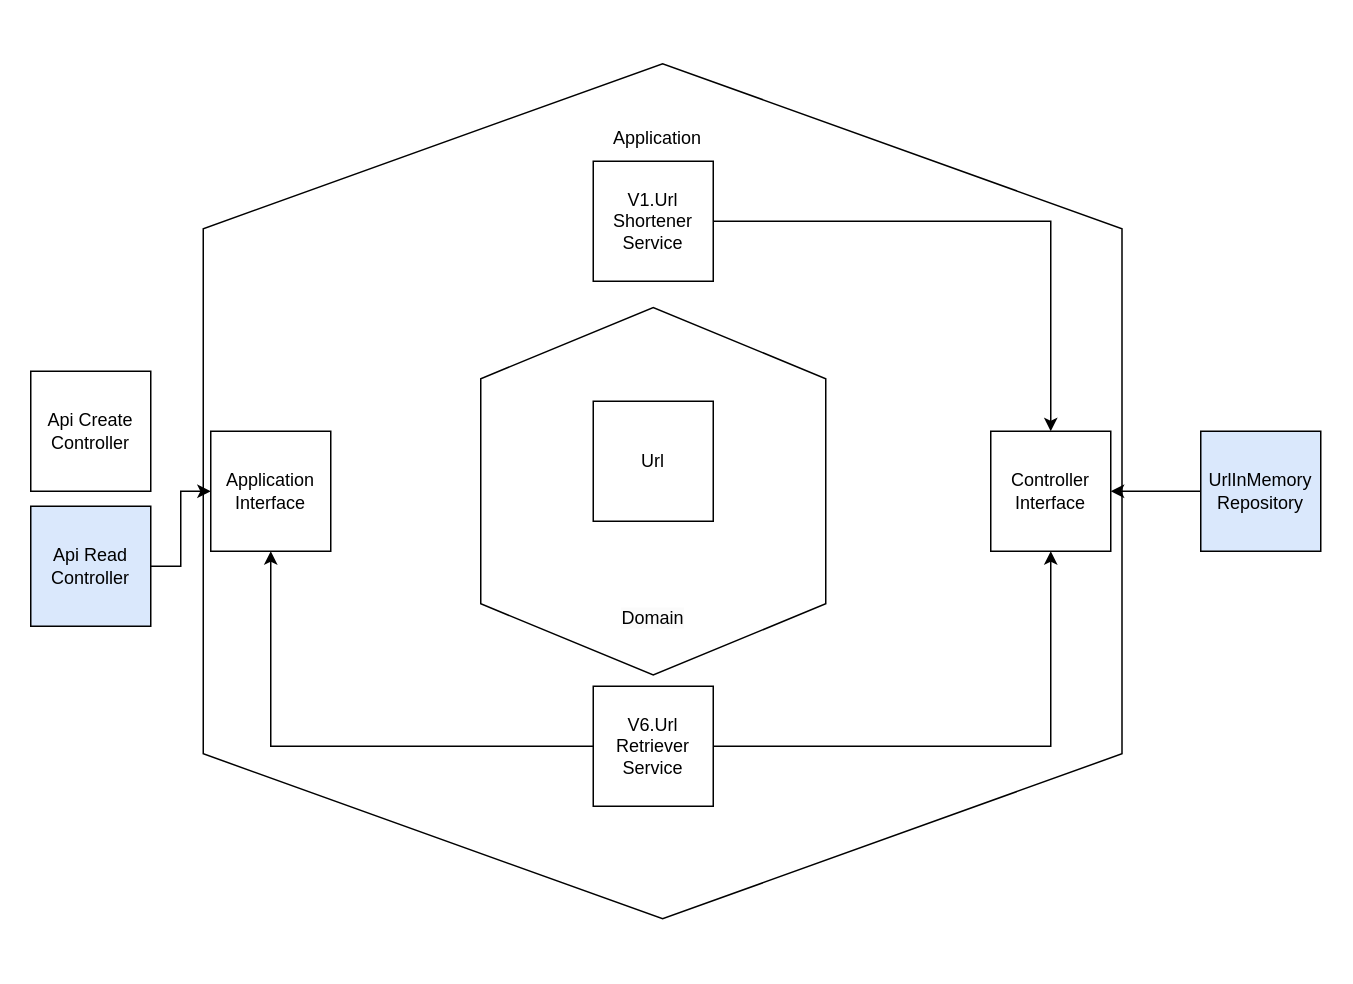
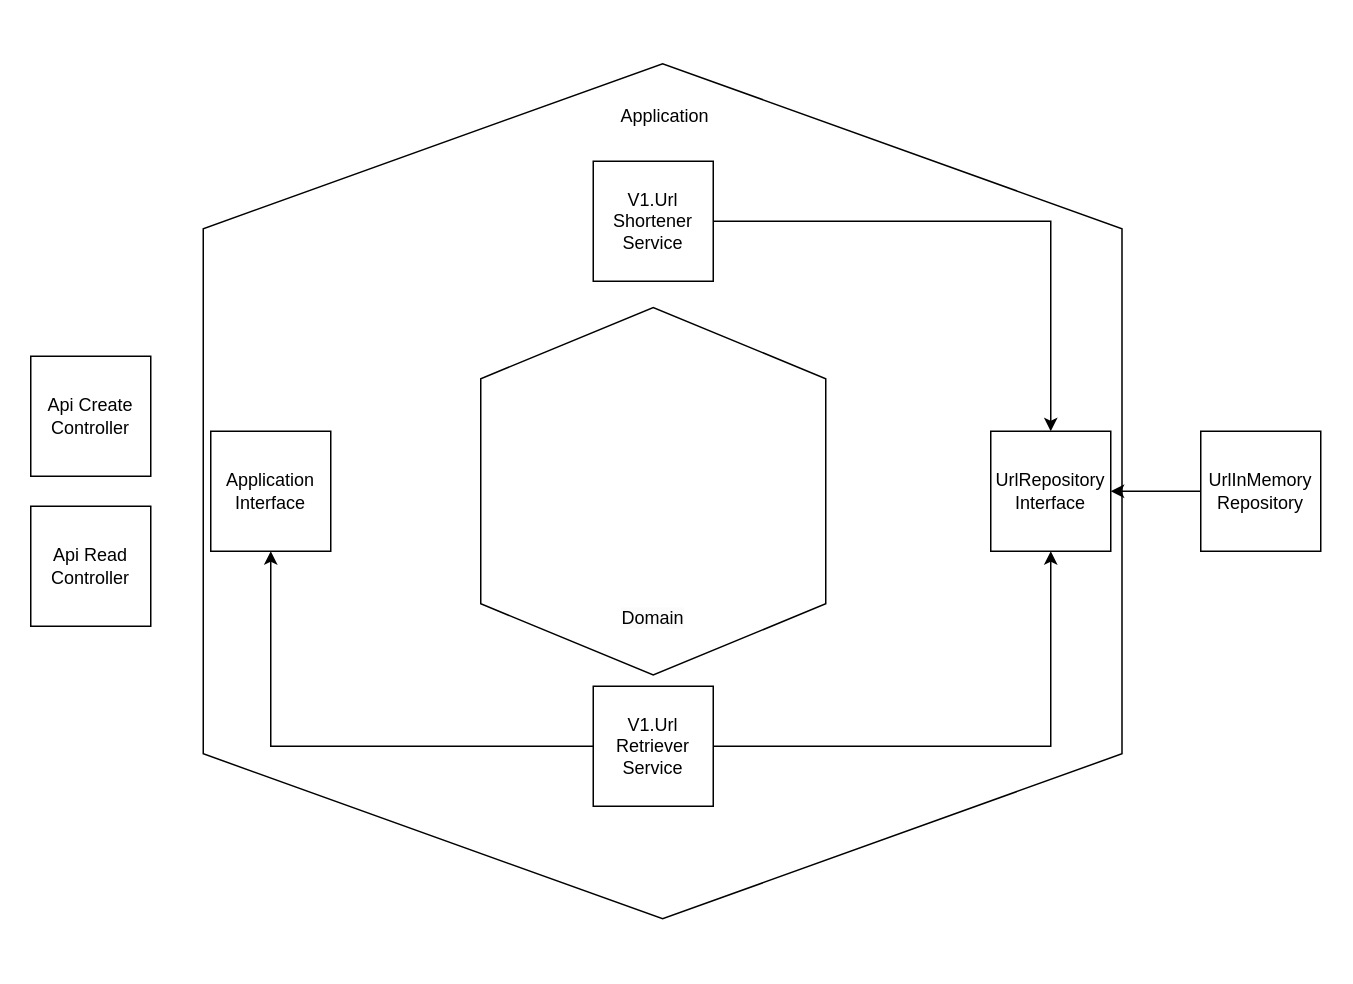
(657, 139) -> (665, 116)
(91, 431) -> (91, 416)
(653, 461) -> none
(1051, 491) -> (1051, 491)
(1261, 491) -> (1261, 491)
(181, 534) -> none
(91, 566) -> (91, 566)
(653, 746) -> (653, 746)
